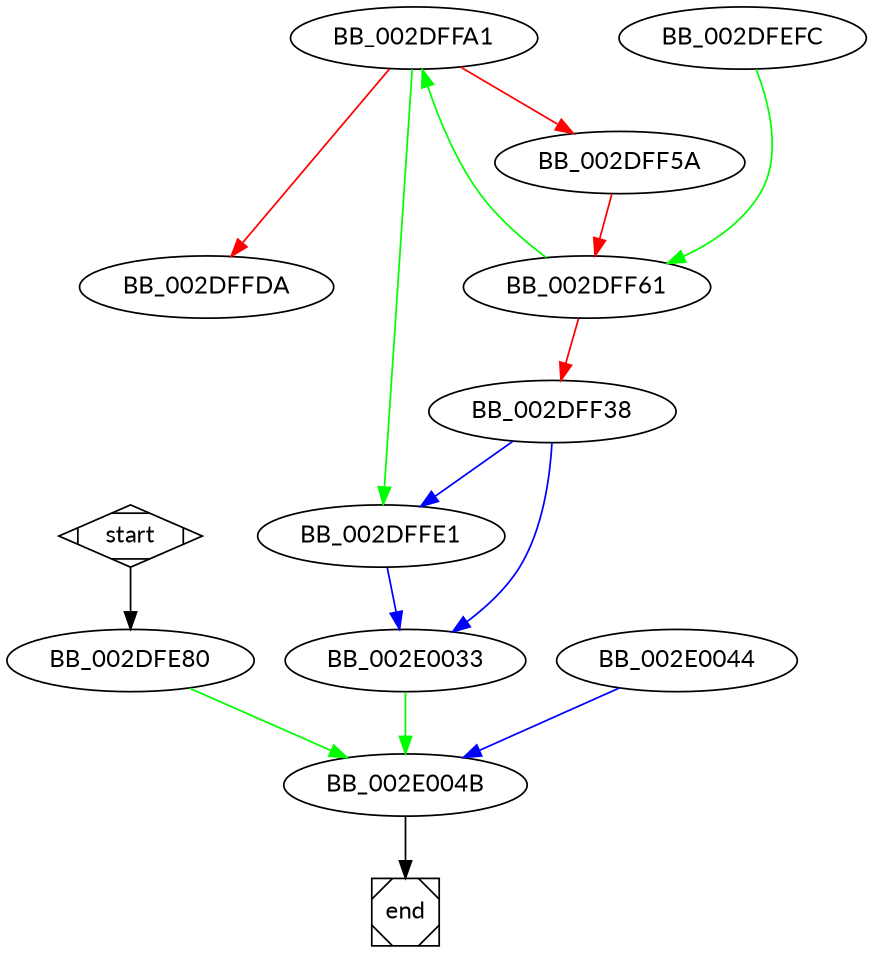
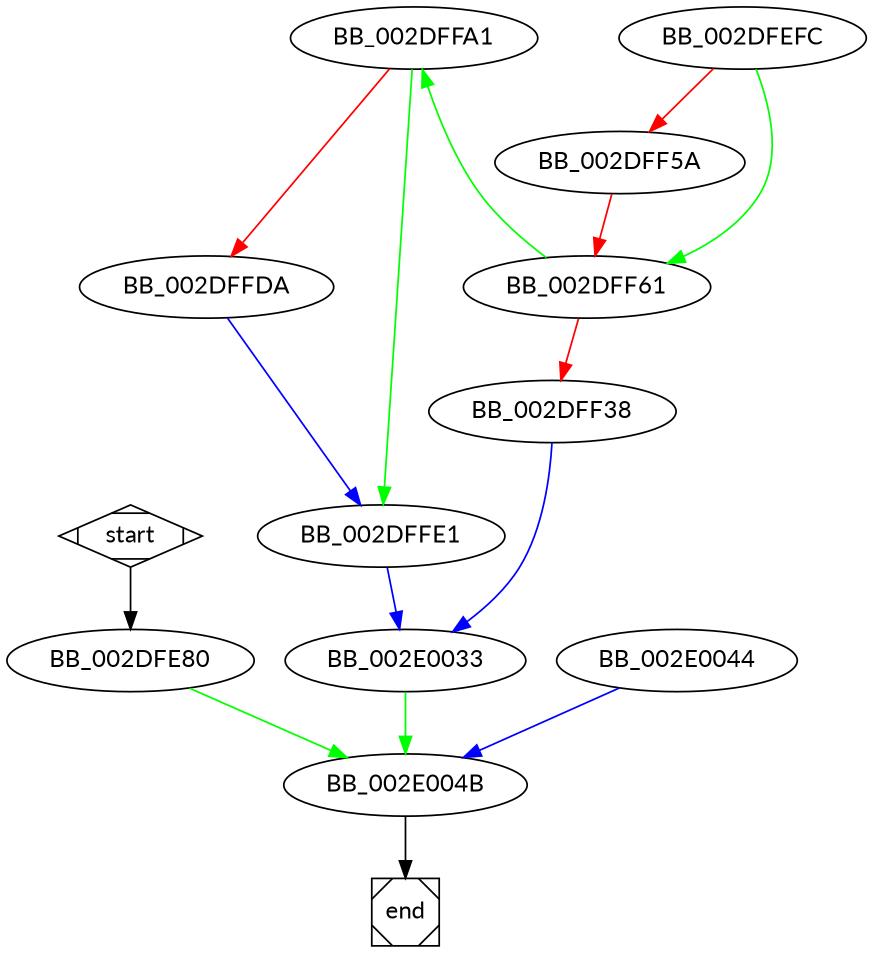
(509, 96) -> (688, 94)
(474, 469) -> (289, 404)
